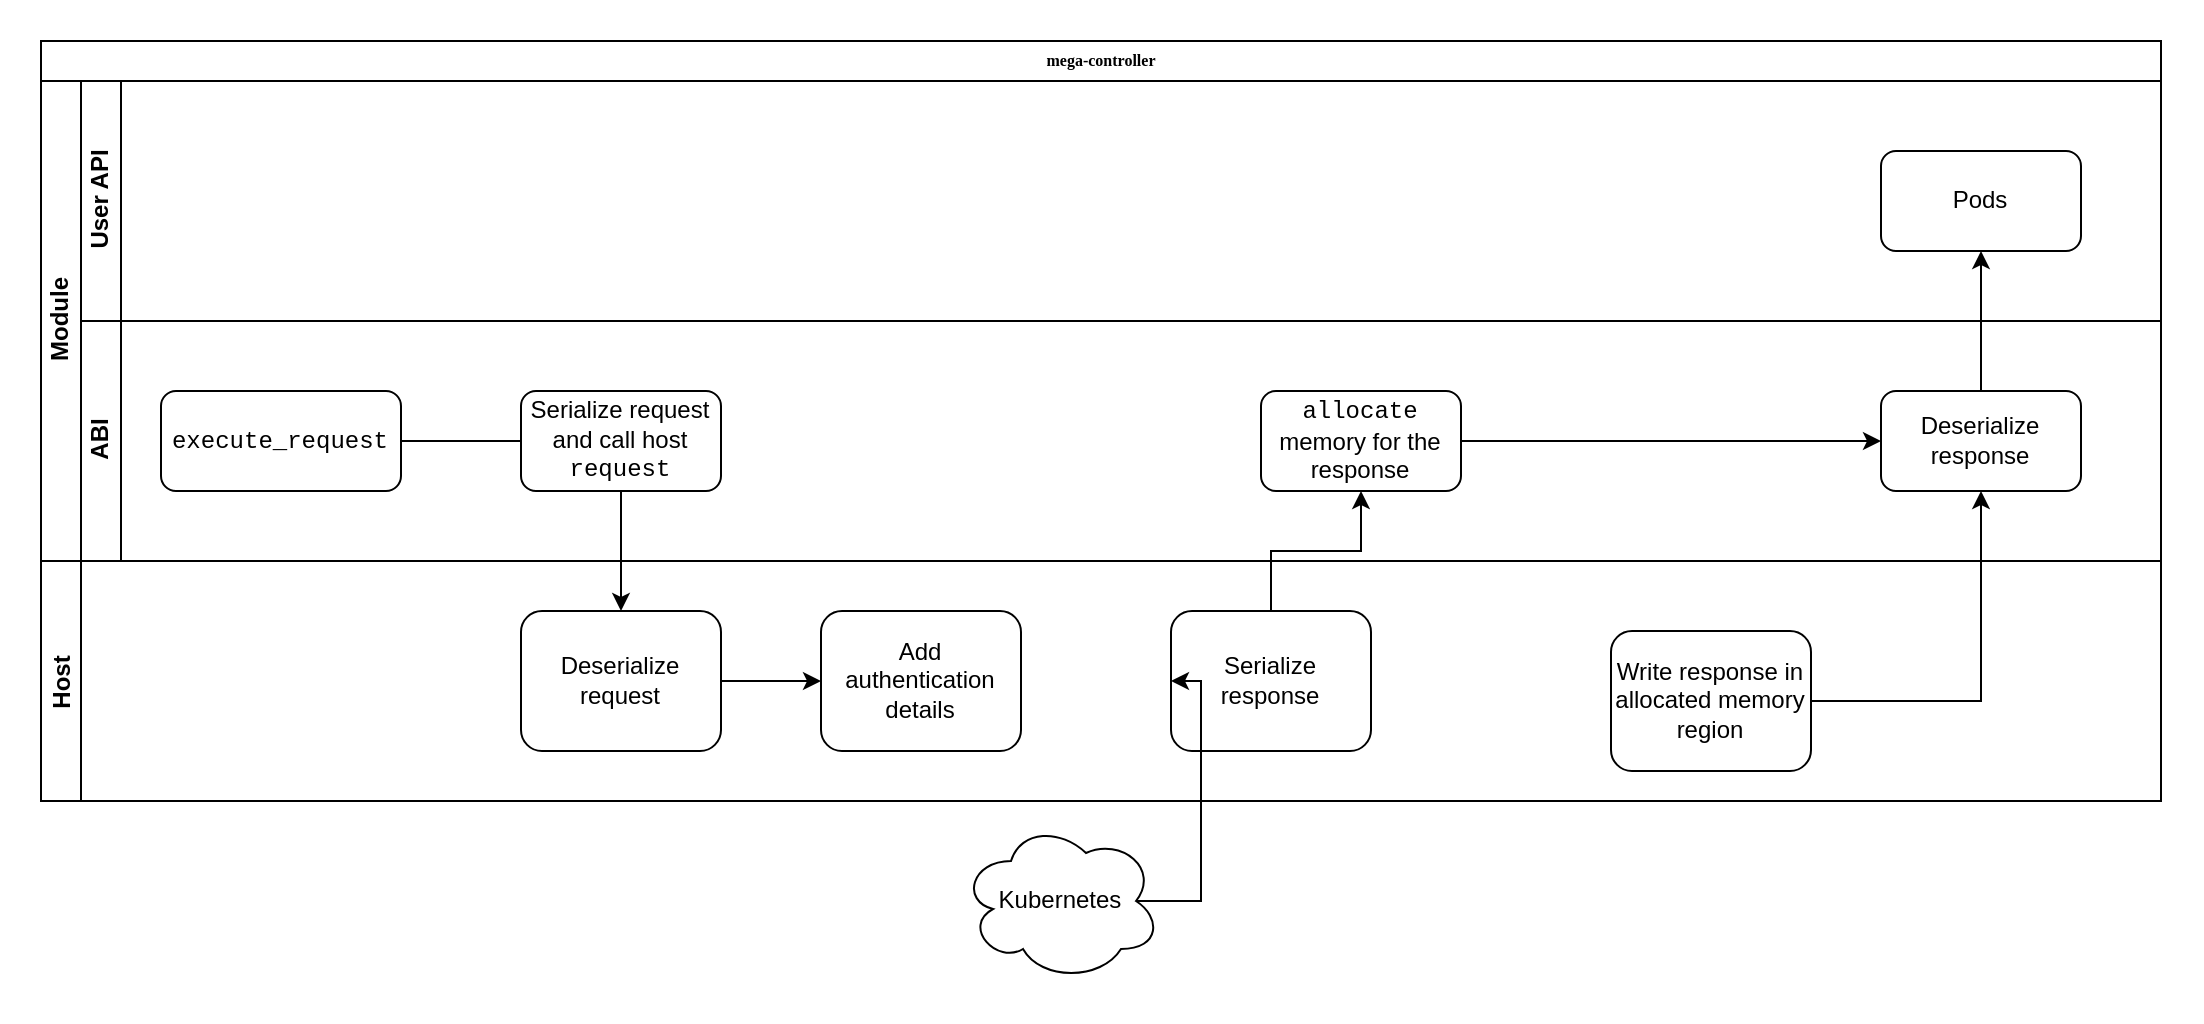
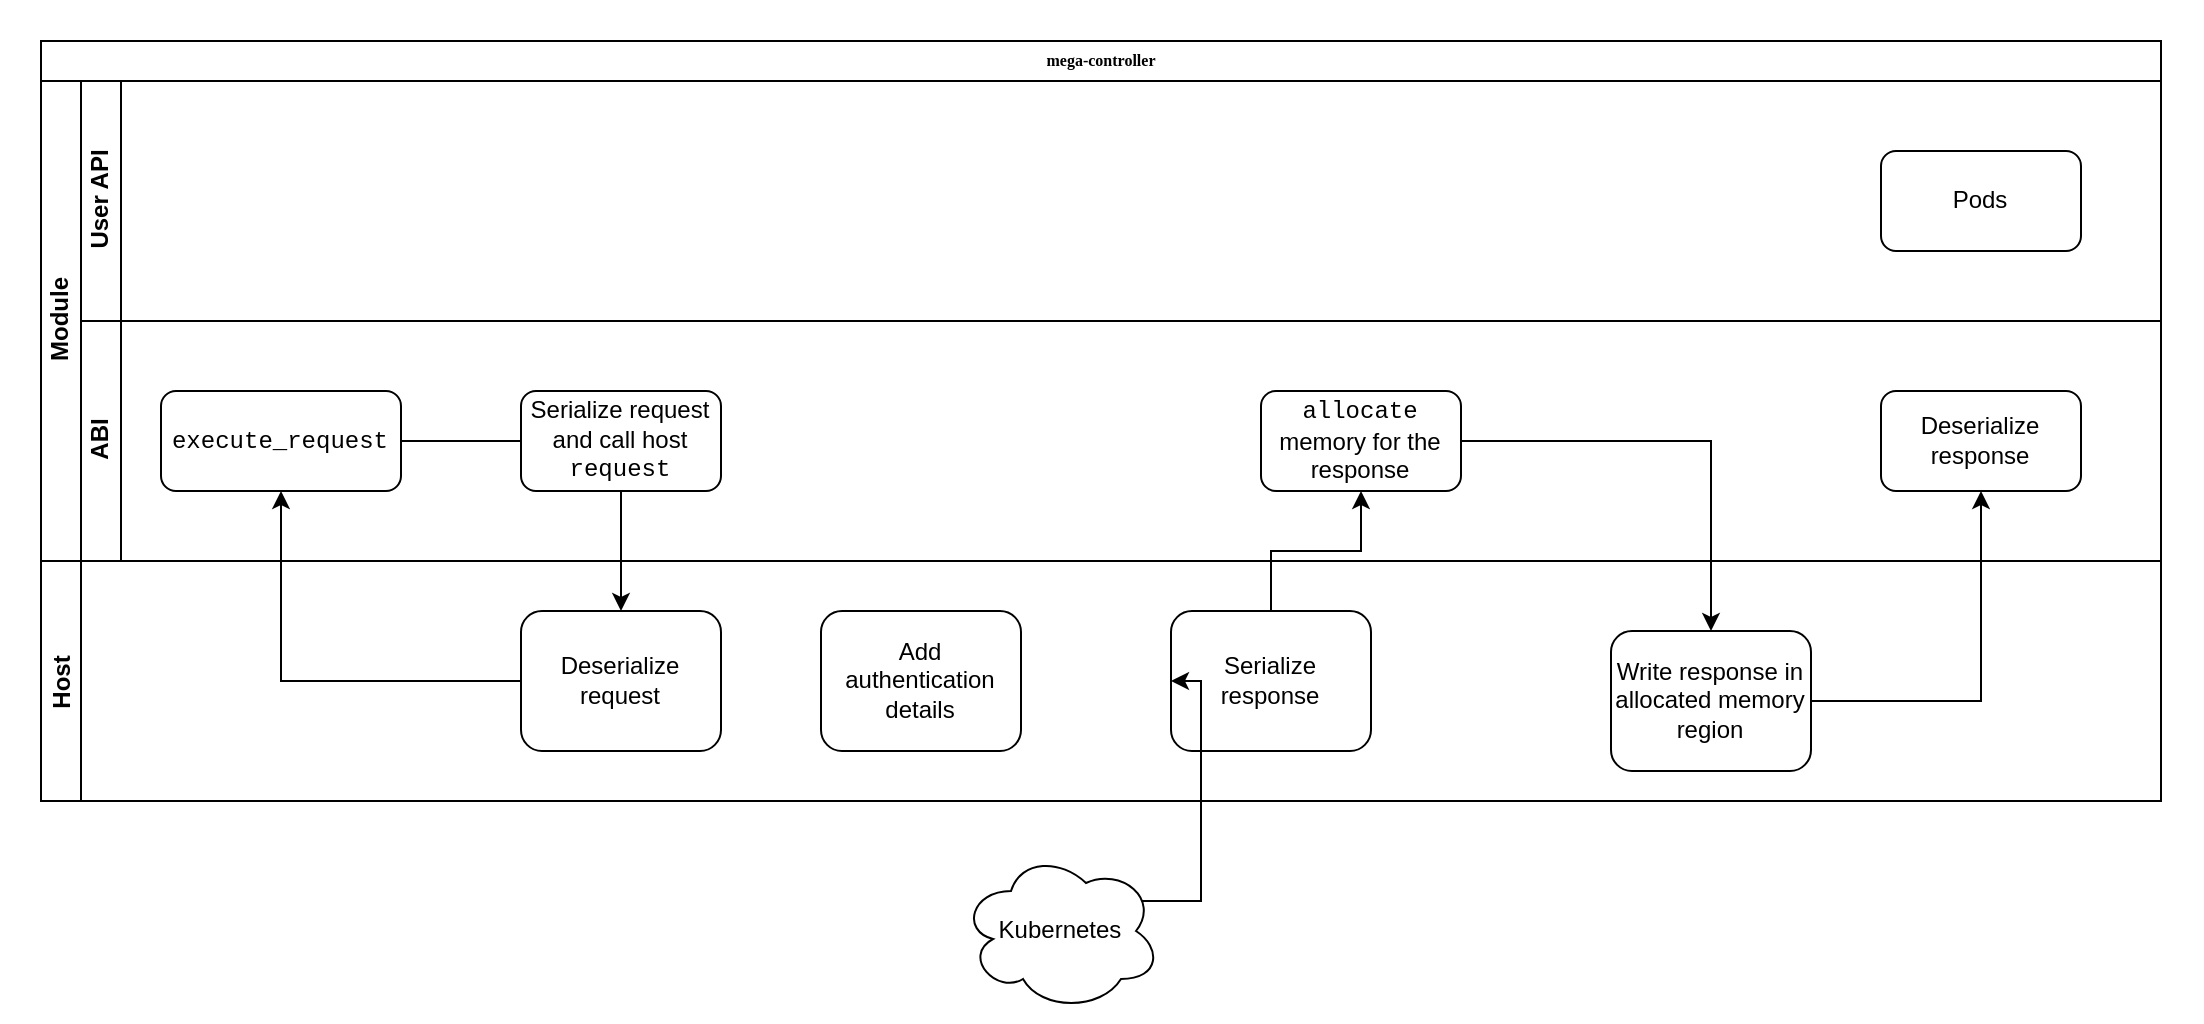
(1981, 358) -> none
(1788, 441) -> (1711, 497)
(764, 681) -> (343, 681)
(1061, 901) -> (1061, 931)
